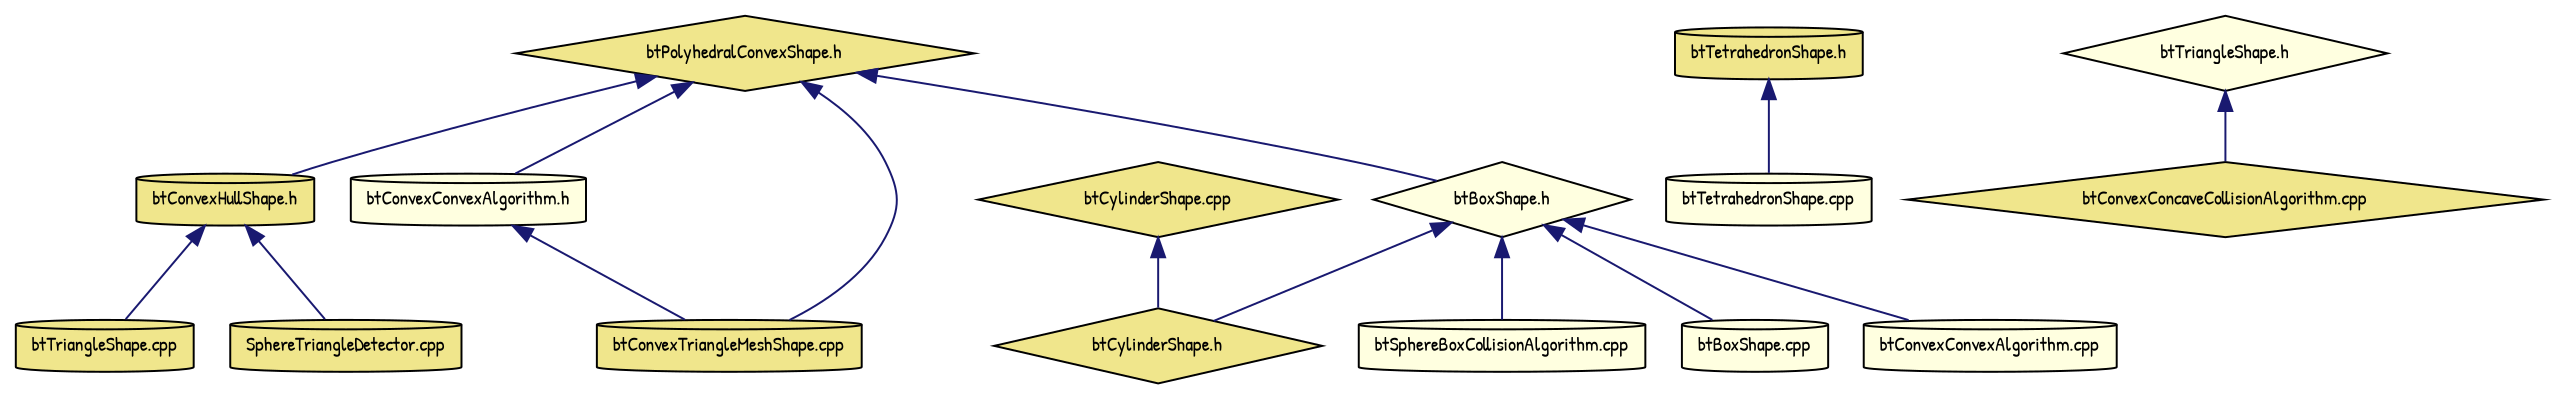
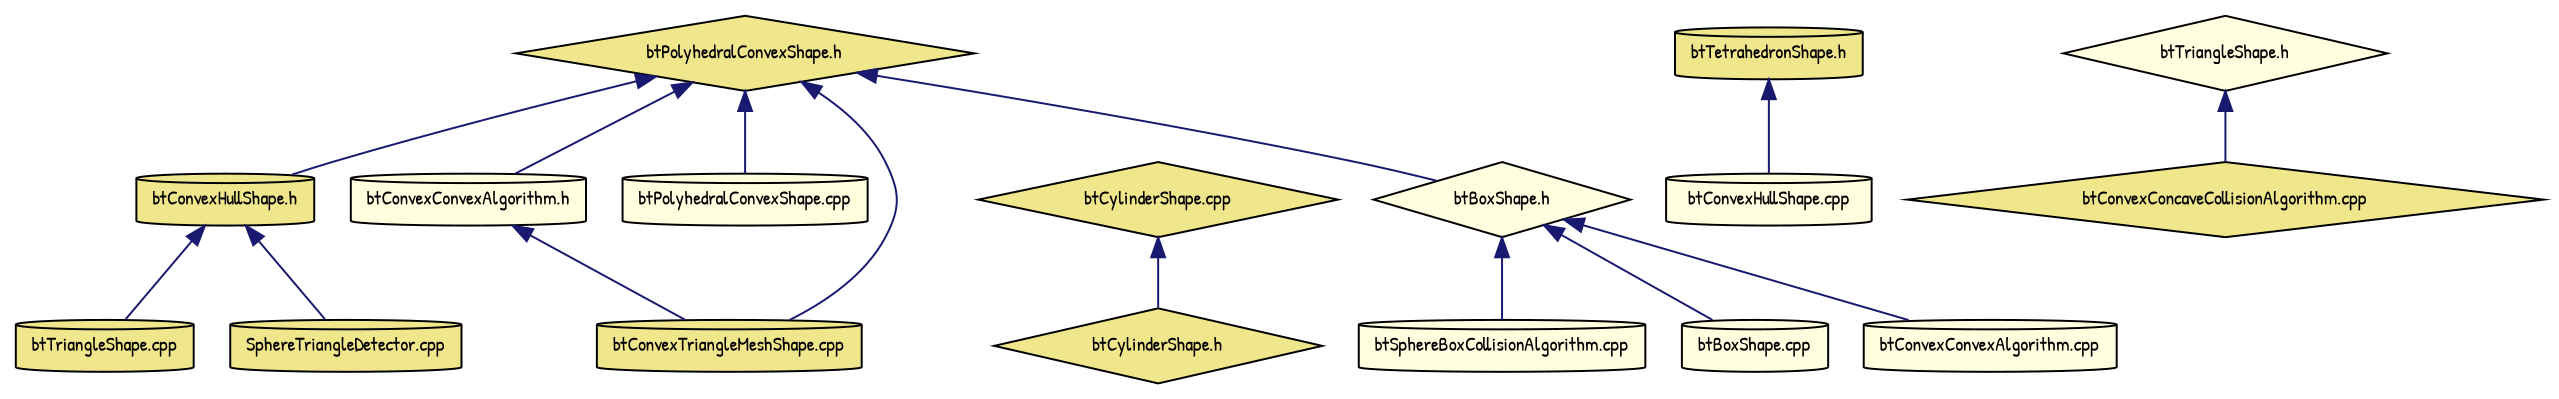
none -> (745, 200)
(1769, 200) -> (1769, 200)
(1323, 276) -> none
